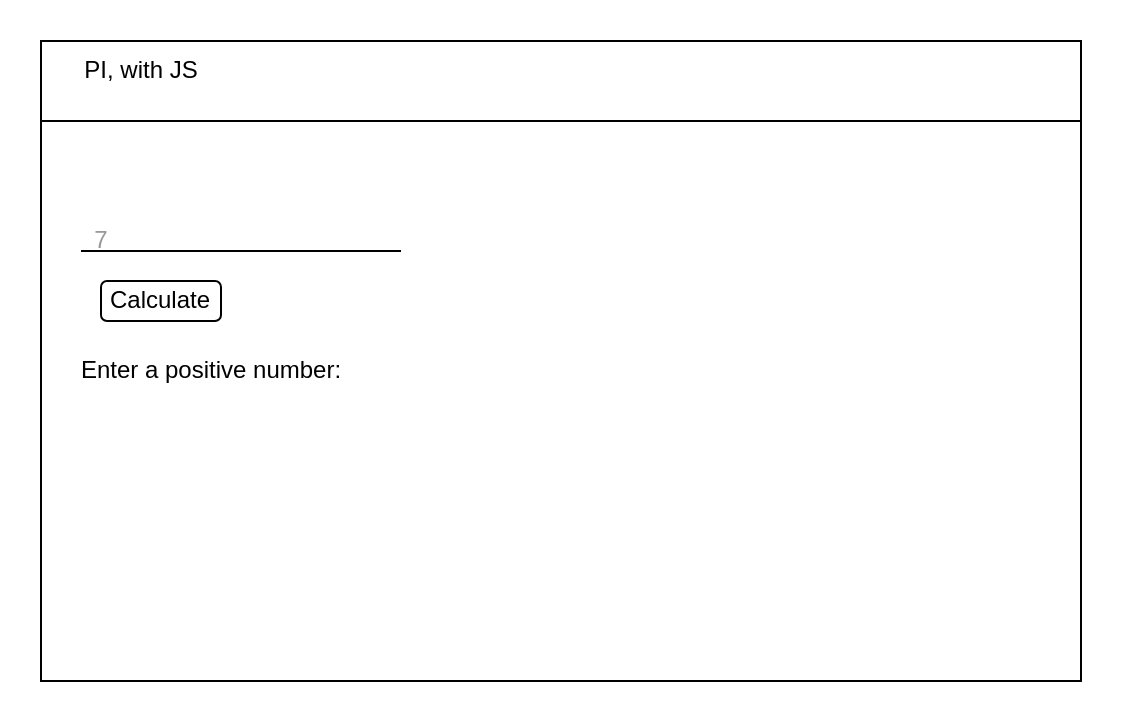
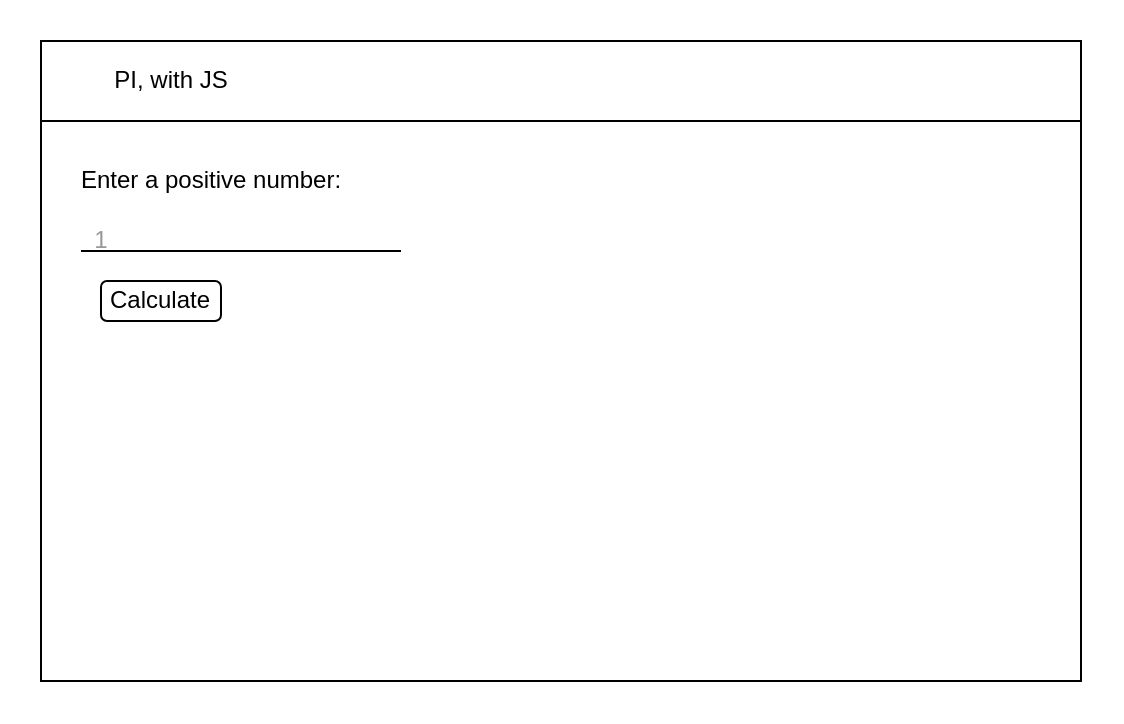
(141, 71) -> (171, 81)
(102, 241) -> (102, 241)
(211, 371) -> (211, 181)
